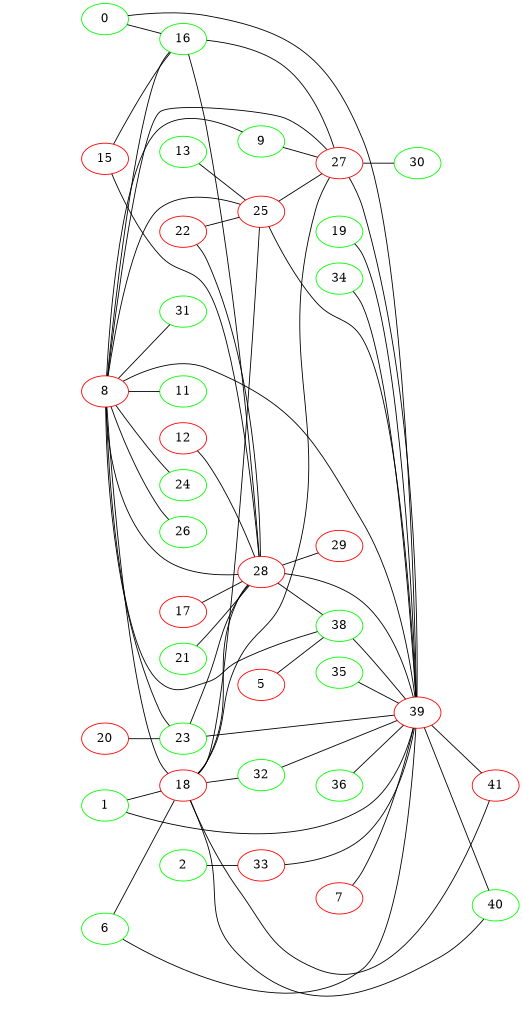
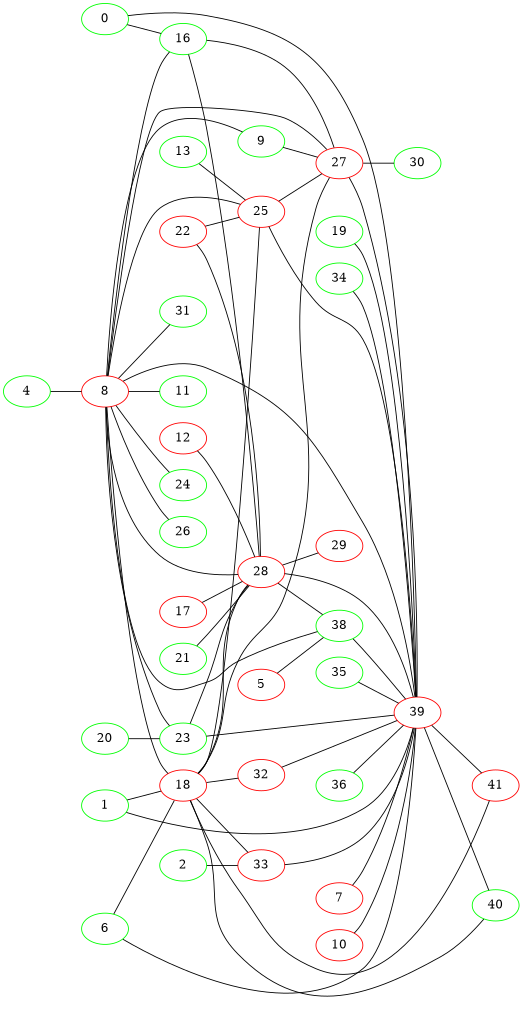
(105, 159) -> none
none -> (27, 391)
(105, 739) -> (105, 739)
(261, 775) -> (261, 775)
none -> (222, 826)
none -> (339, 945)
